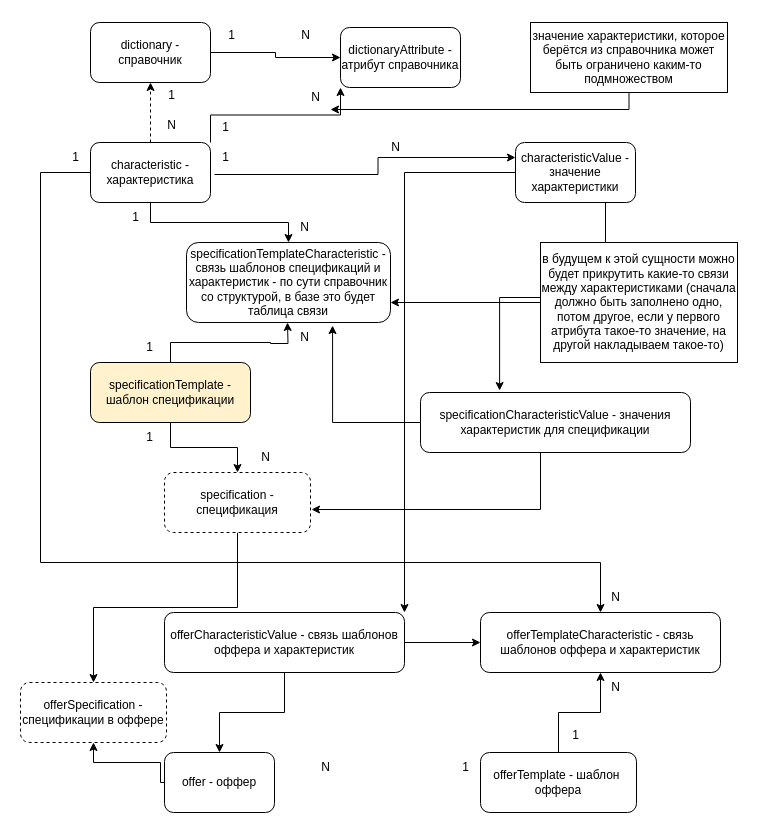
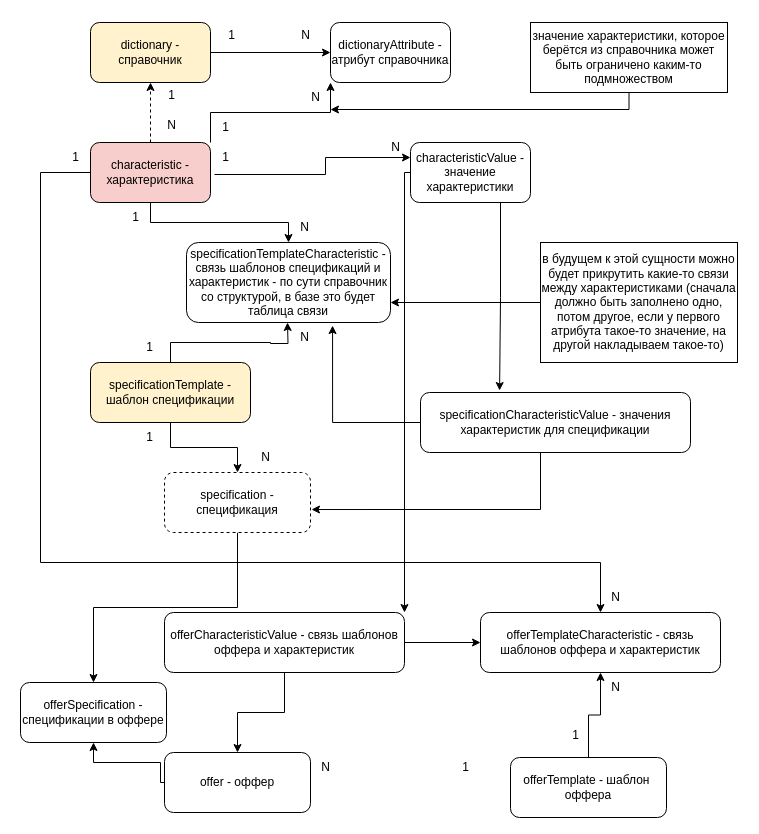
(151, 53) -> (151, 53)
(401, 58) -> (391, 53)
(151, 173) -> (151, 173)
(576, 173) -> (471, 173)
(94, 713) -> (94, 713)
(220, 783) -> (238, 783)
(559, 783) -> (589, 788)
